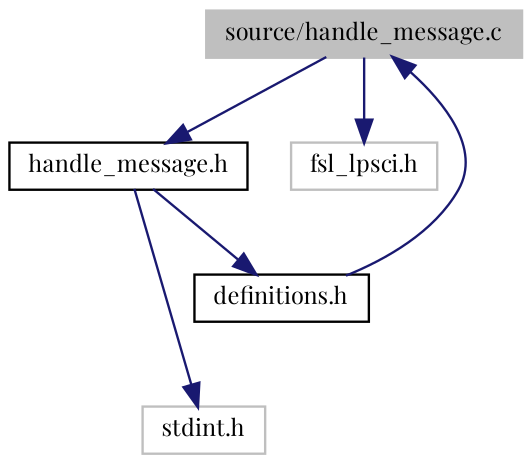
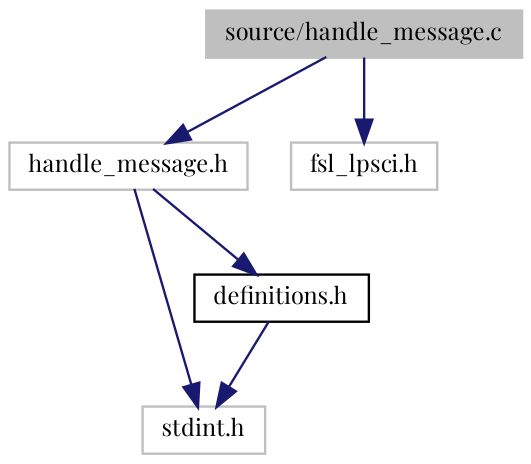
(128, 166) -> (128, 166)
(457, 193) -> (249, 354)
